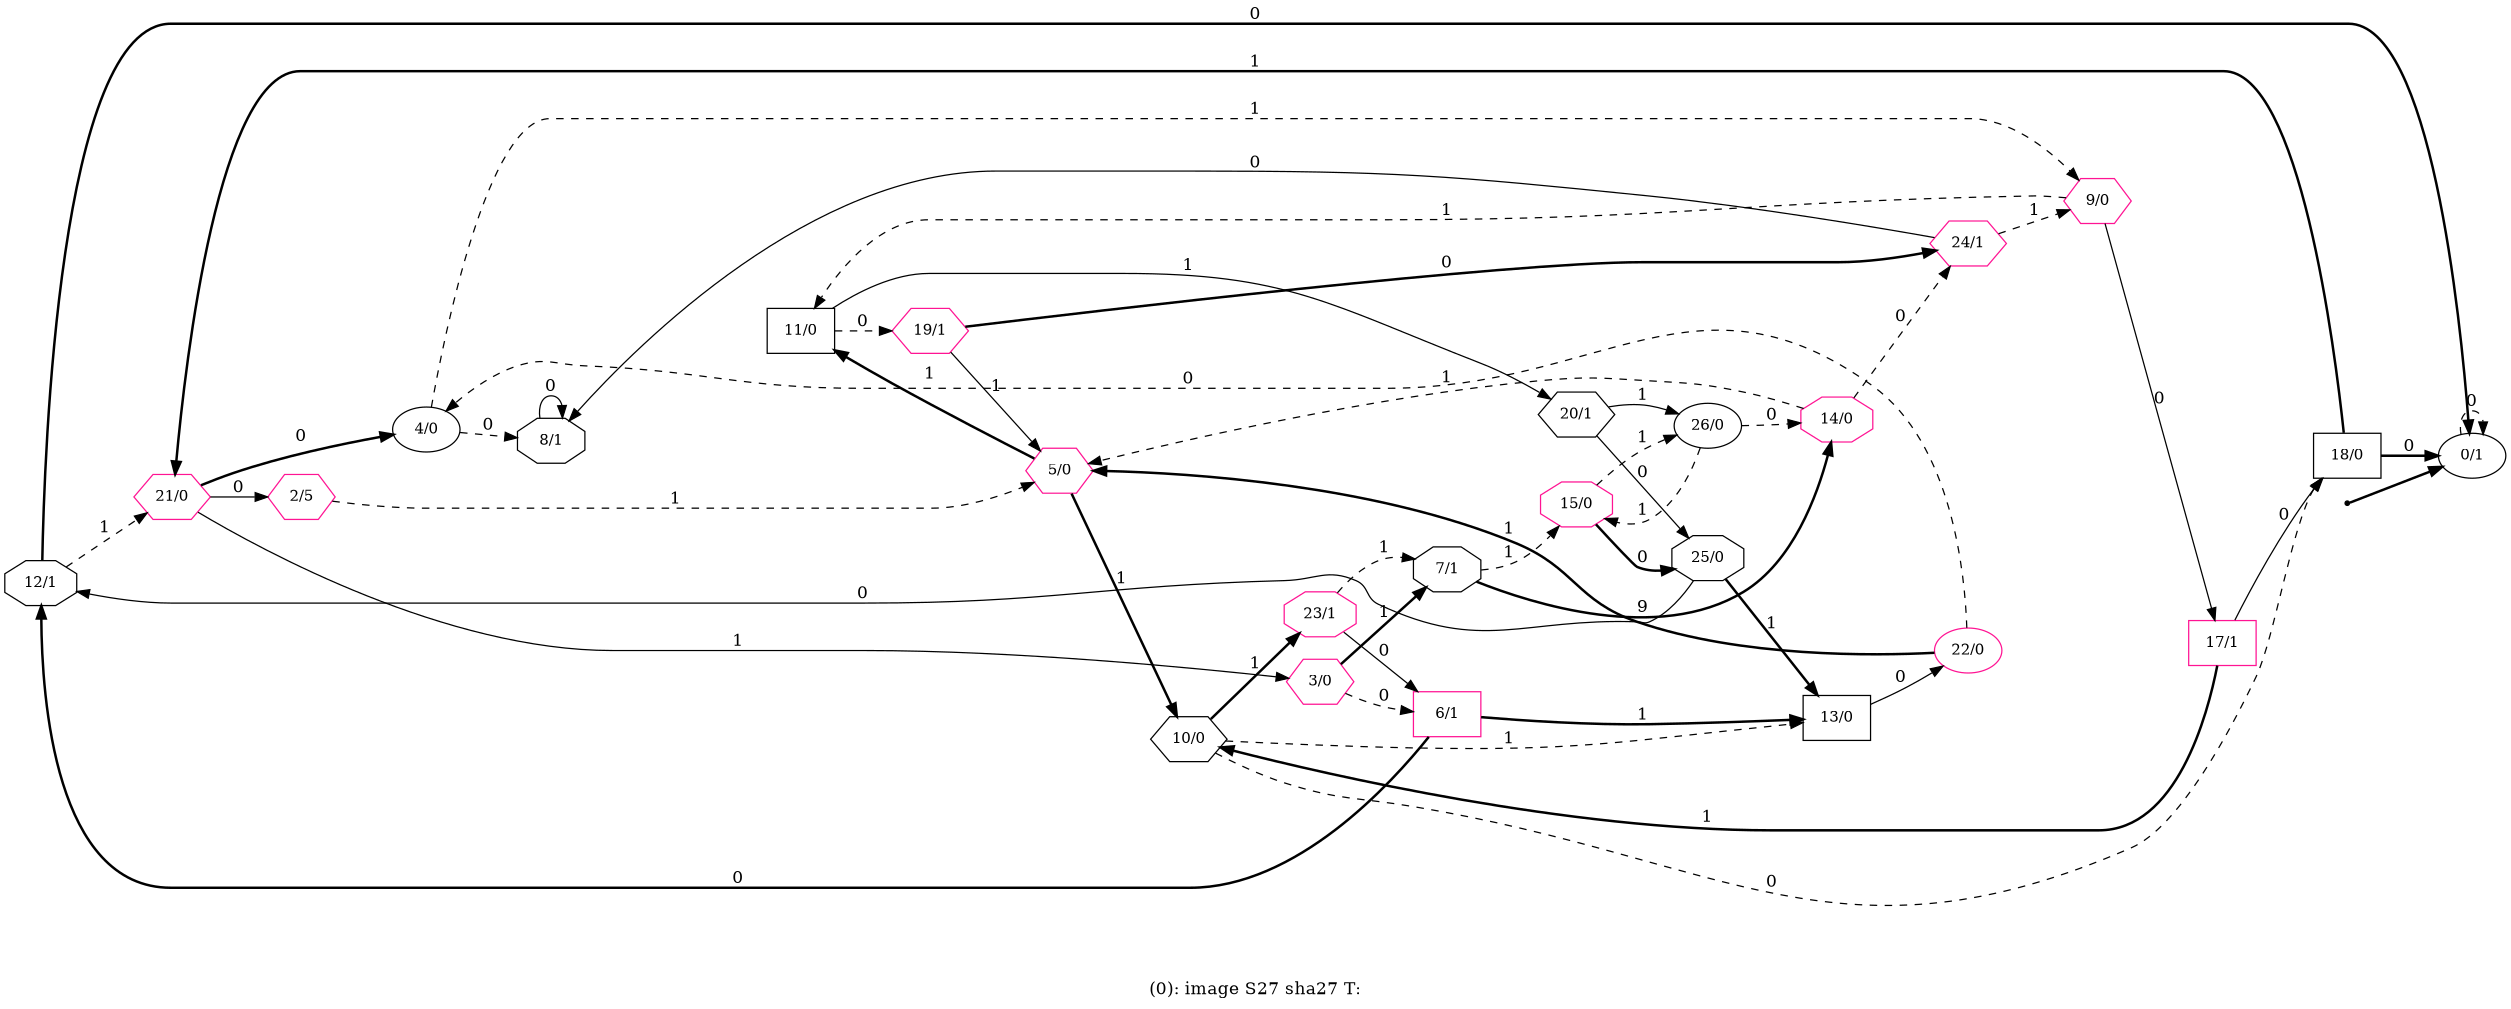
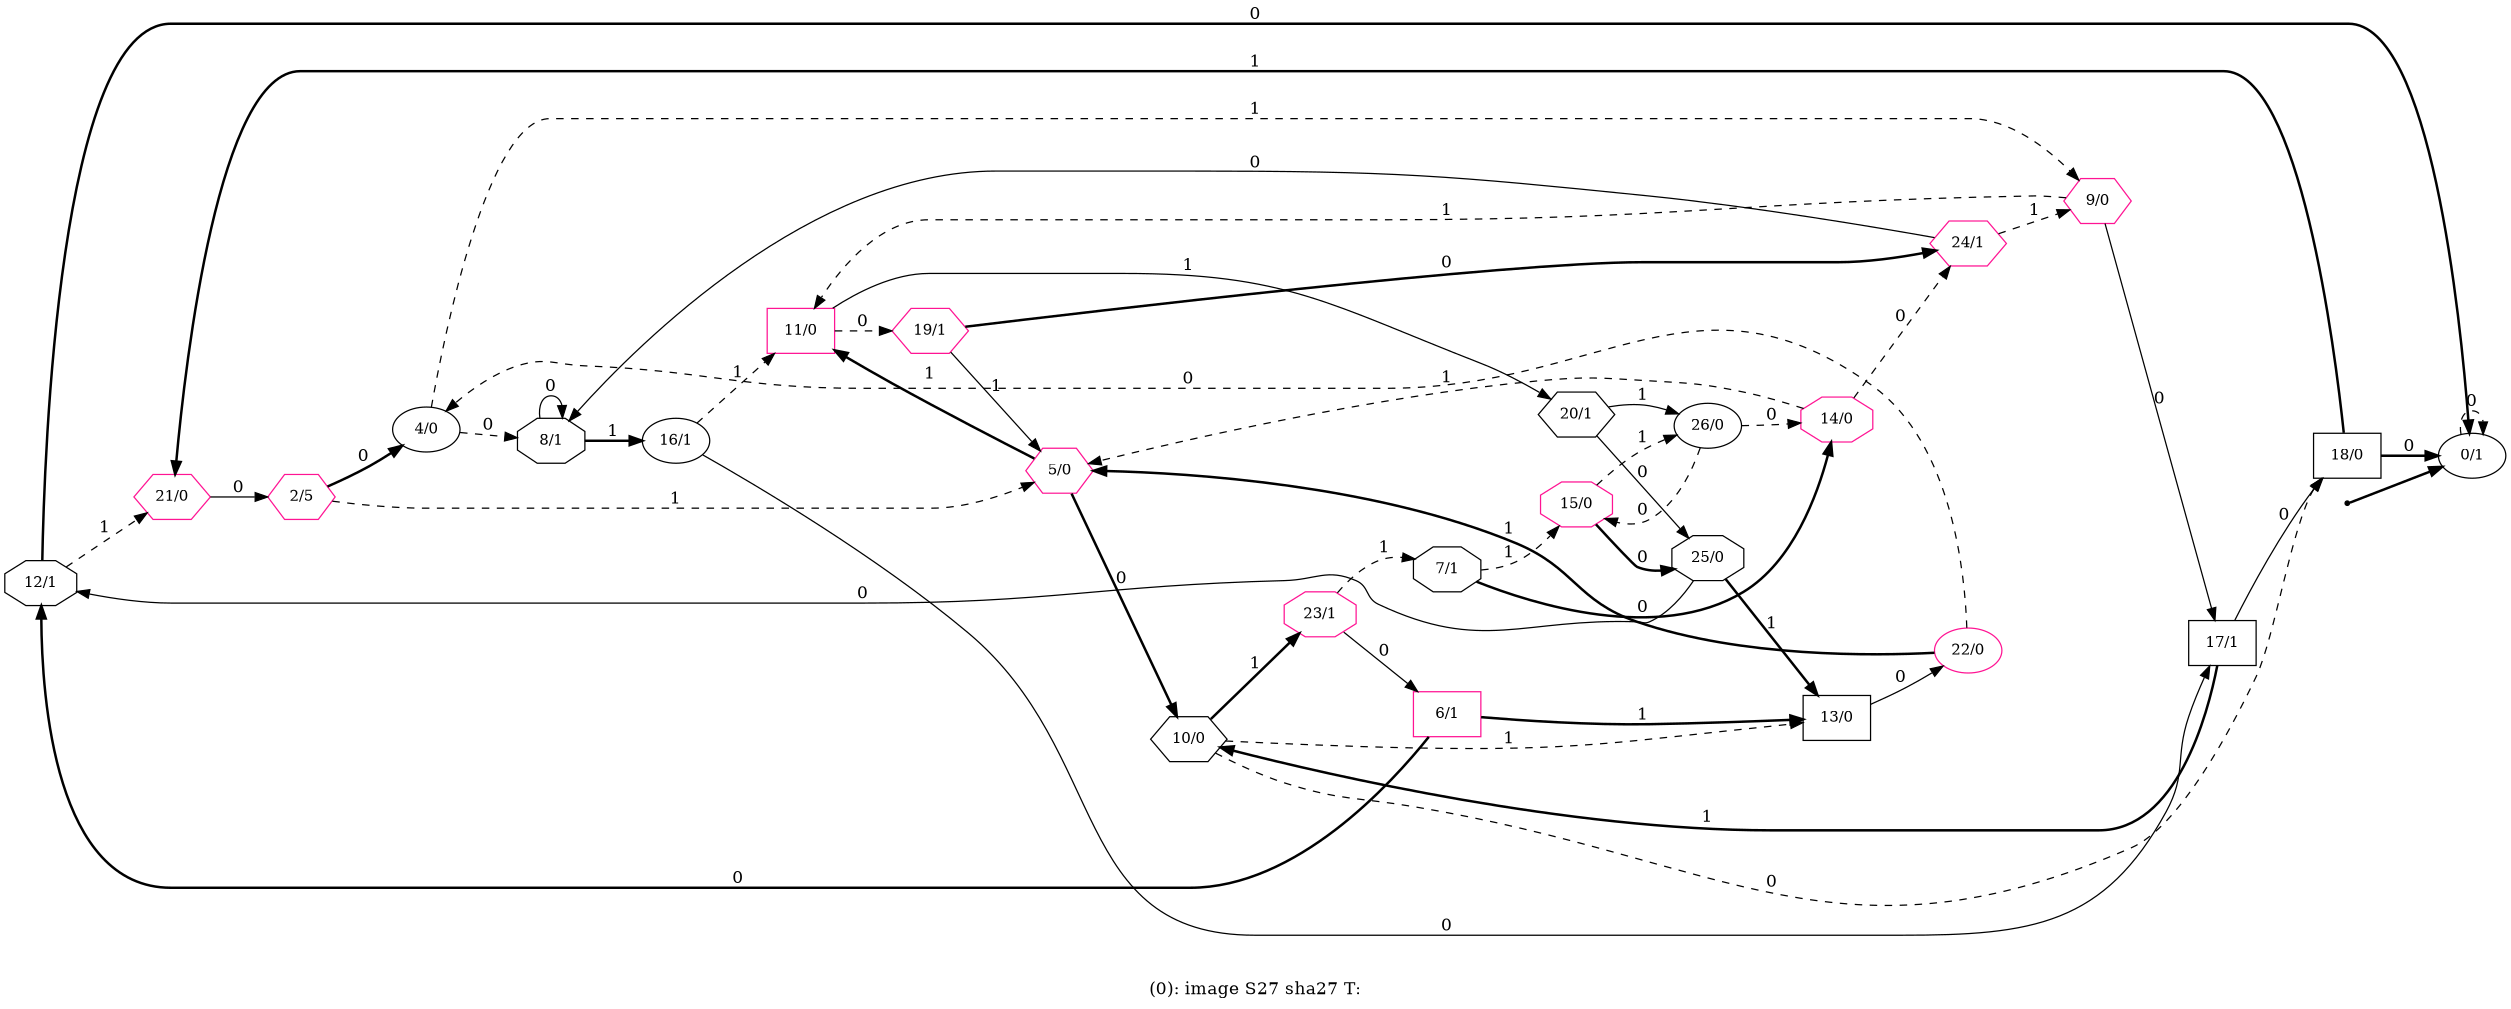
(801, 331) -> (801, 331)
none -> (676, 441)
(290, 457) -> (360, 471)
(1643, 510) -> (1643, 510)
(1122, 579) -> (1122, 579)
(1643, 607) -> (1643, 607)
(2222, 643) -> (2222, 643)
(1320, 682) -> none
